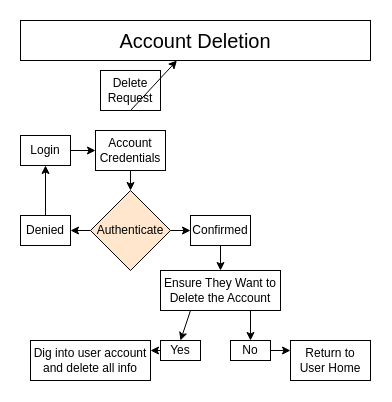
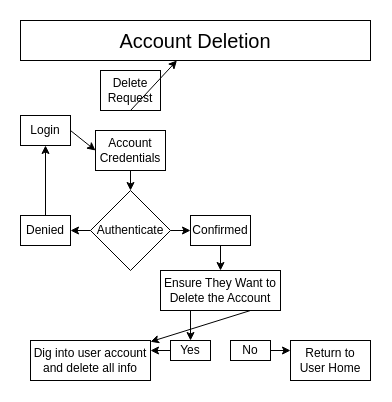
(46, 151) -> (46, 131)
(131, 231) -> (131, 231)
(251, 322) -> (204, 325)
(181, 351) -> (191, 351)
